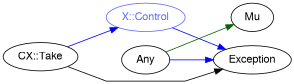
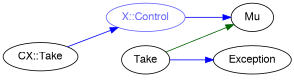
(192, 36) -> (204, 17)
(146, 60) -> (146, 60)
(141, 81) -> none
